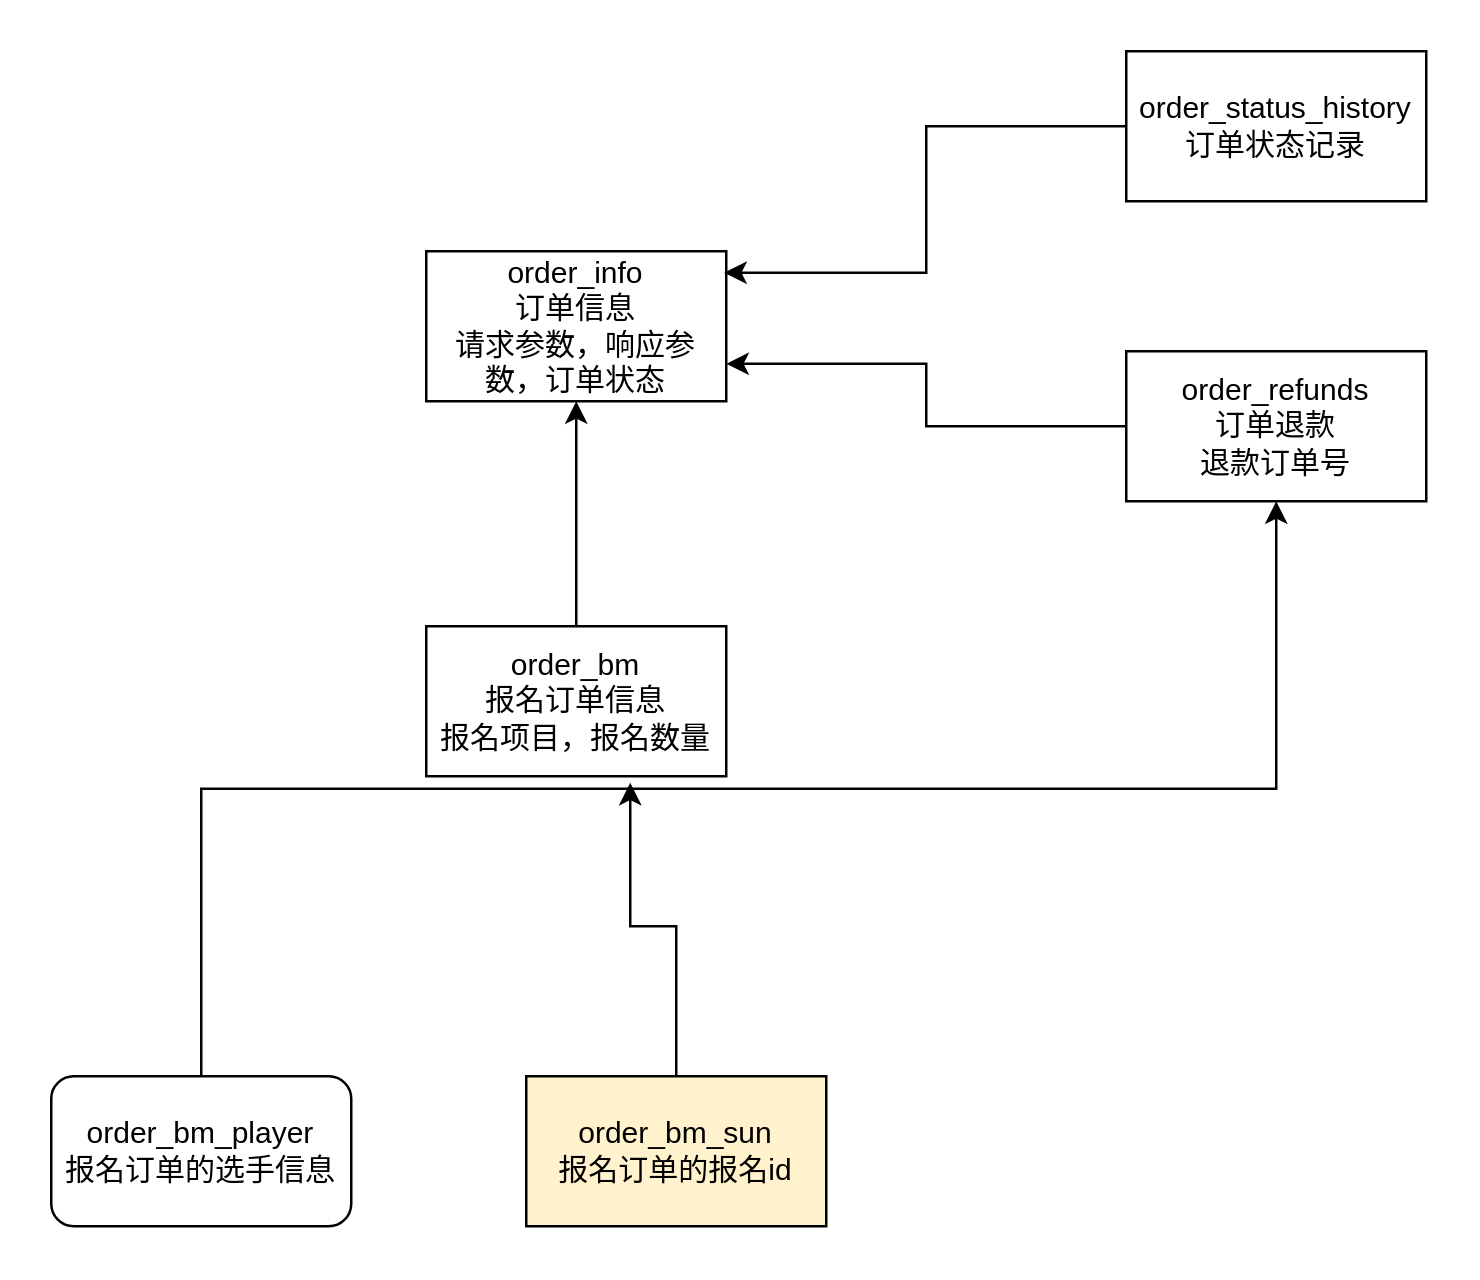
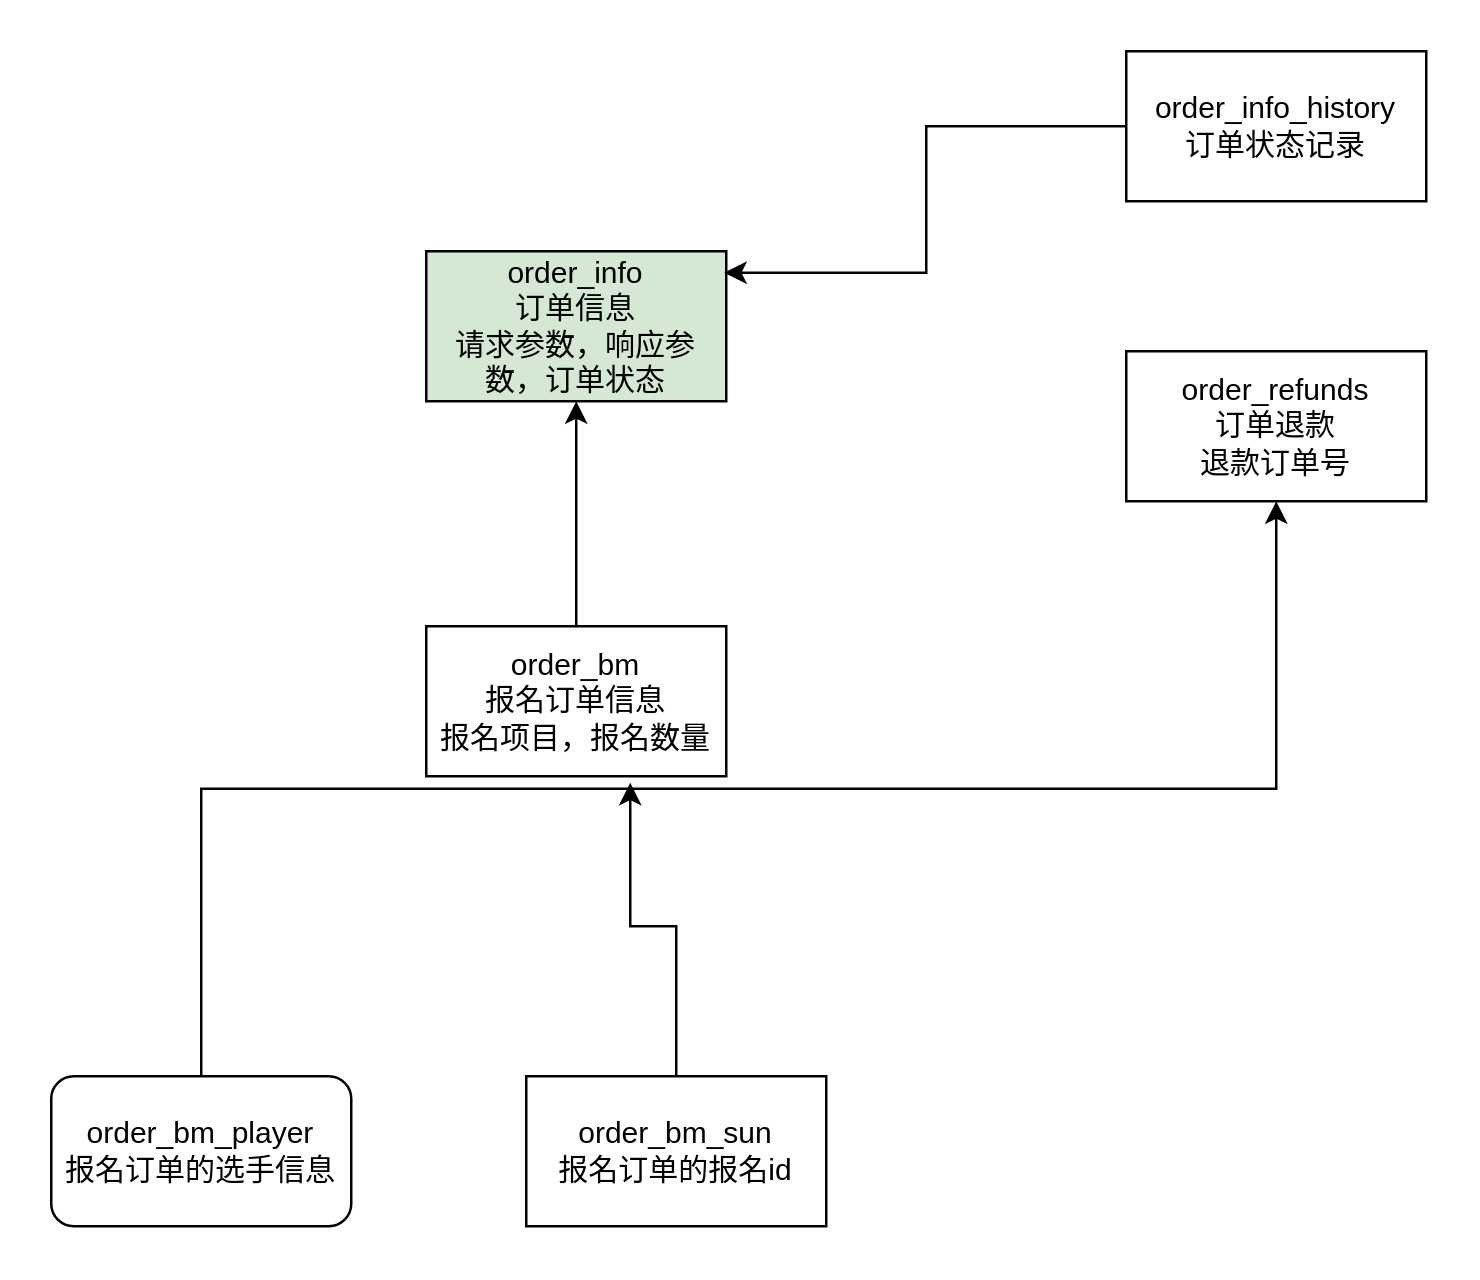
(1276, 126) -> (1276, 126)
(576, 326) -> (576, 326)
(926, 403) -> none
(676, 1151) -> (676, 1151)
